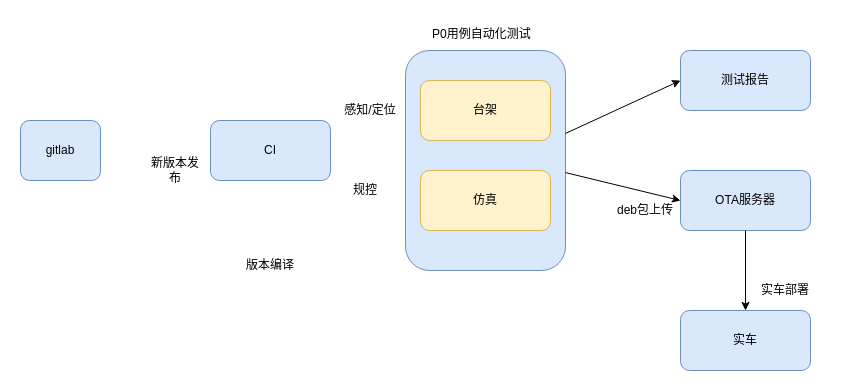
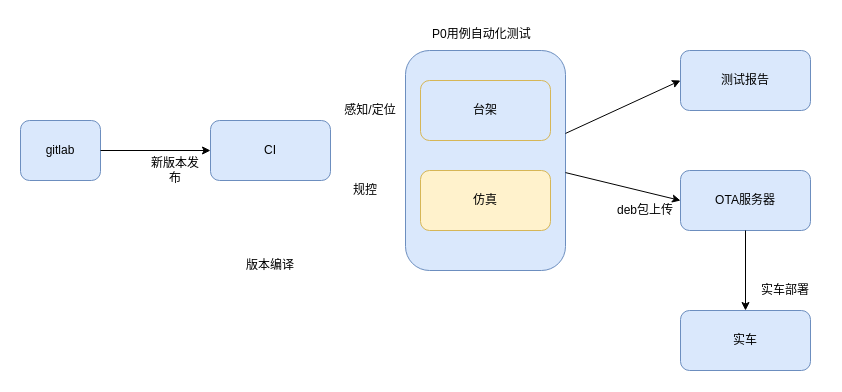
(486, 111) -> (486, 111)
none -> (152, 151)
